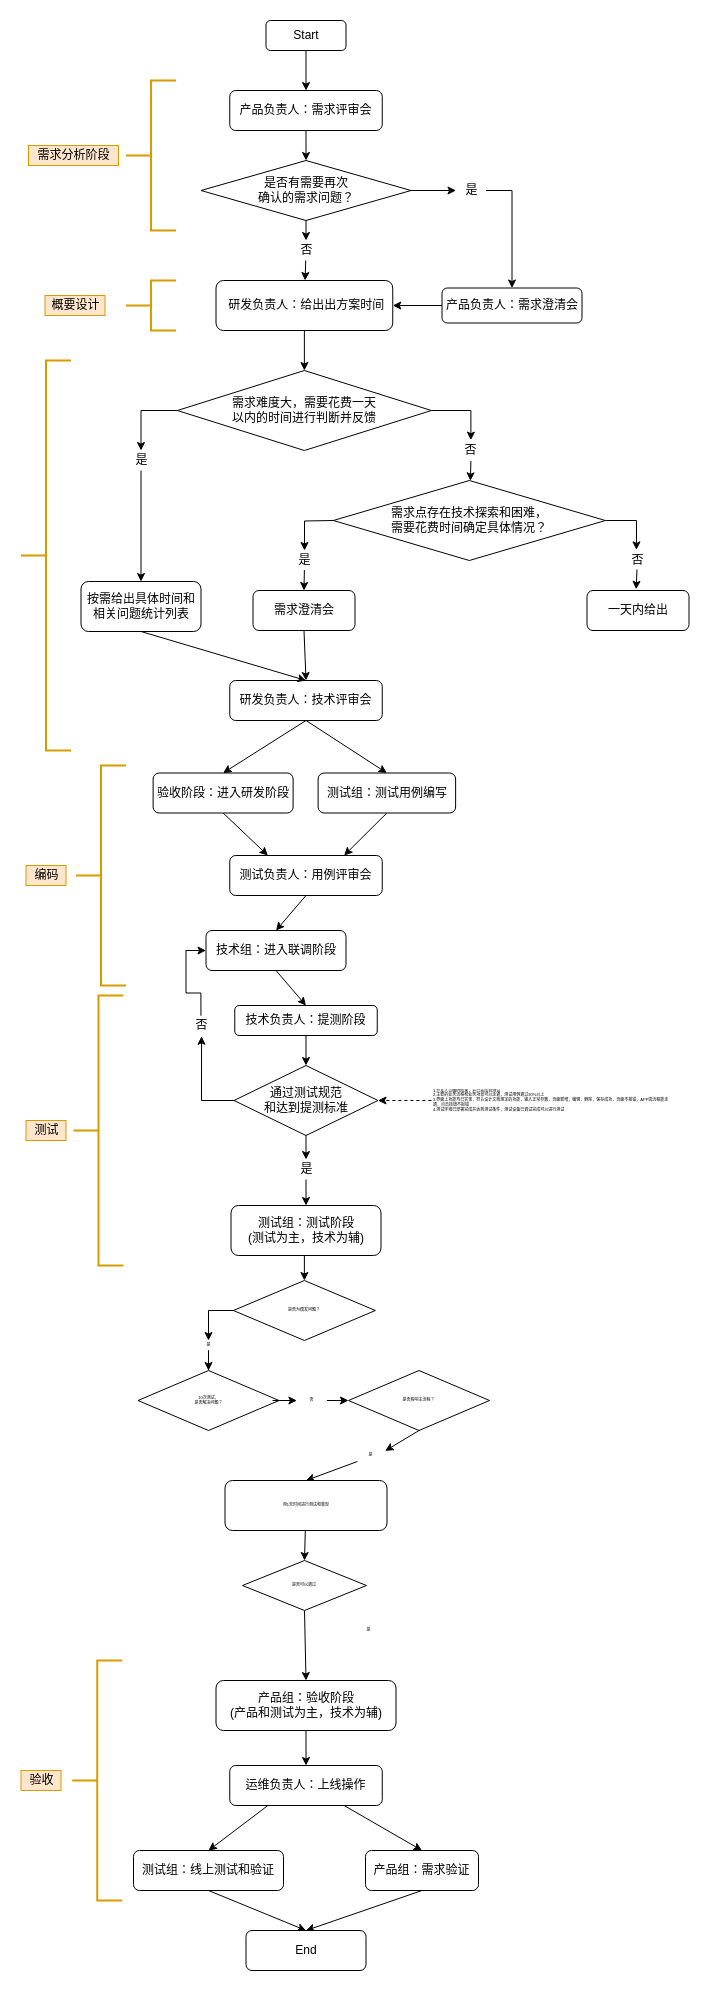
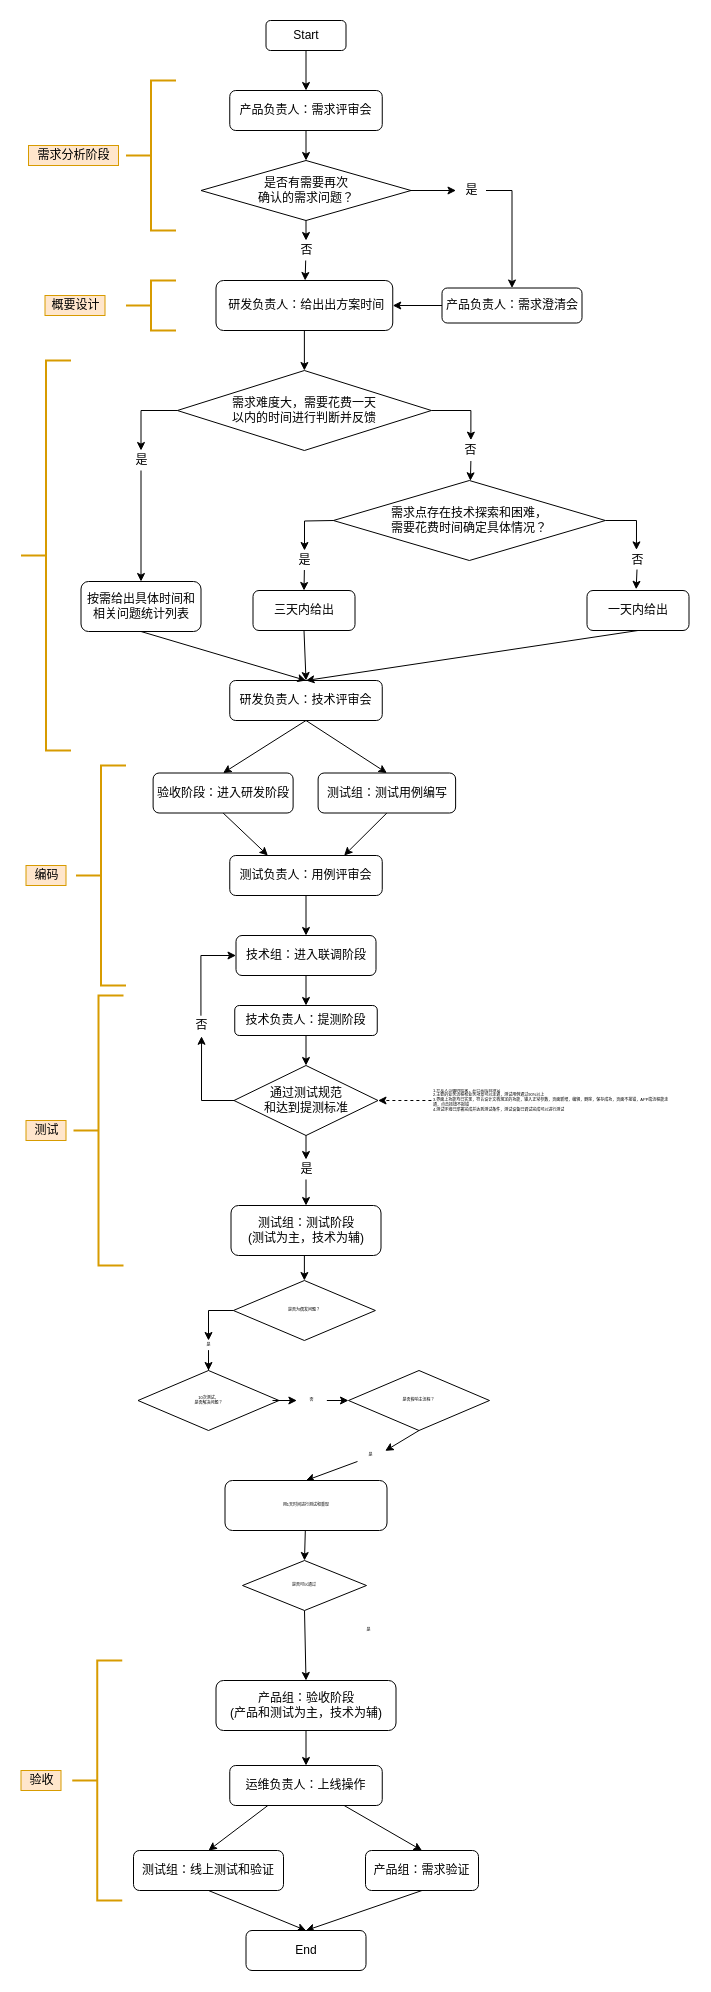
(305, 611) -> (305, 611)
none -> (475, 655)
(276, 951) -> (306, 956)
